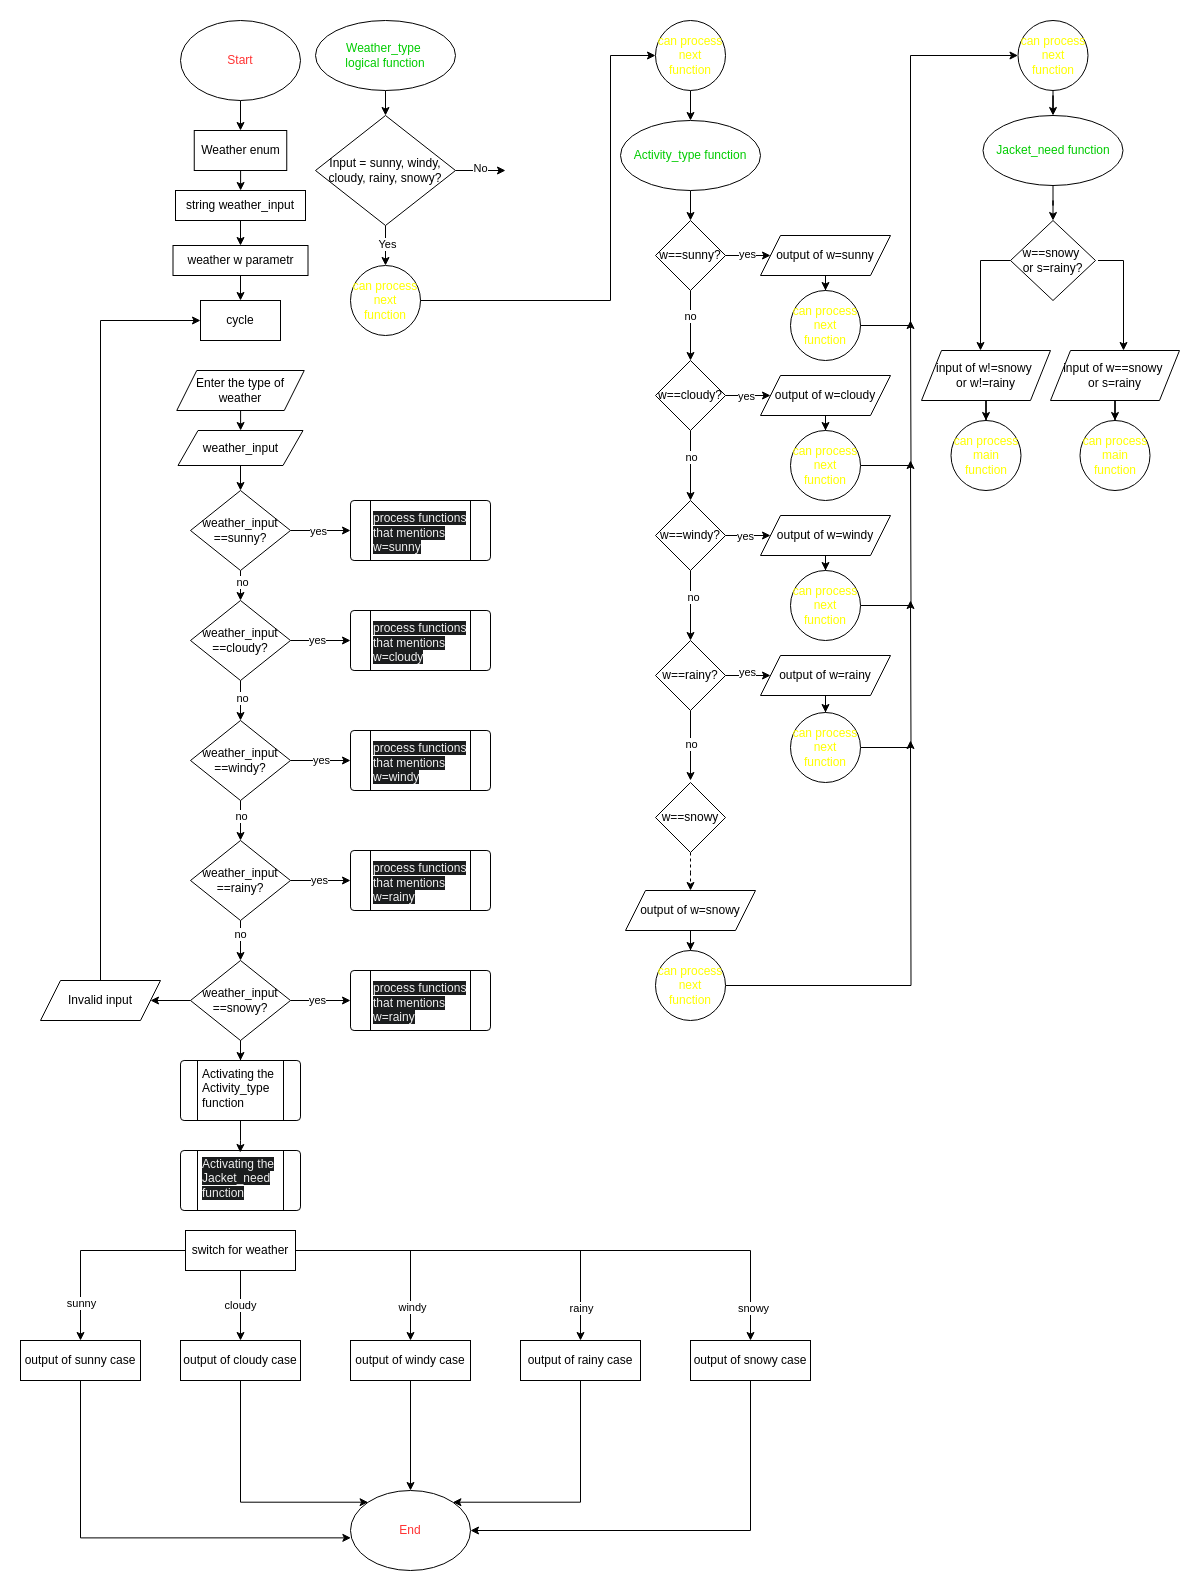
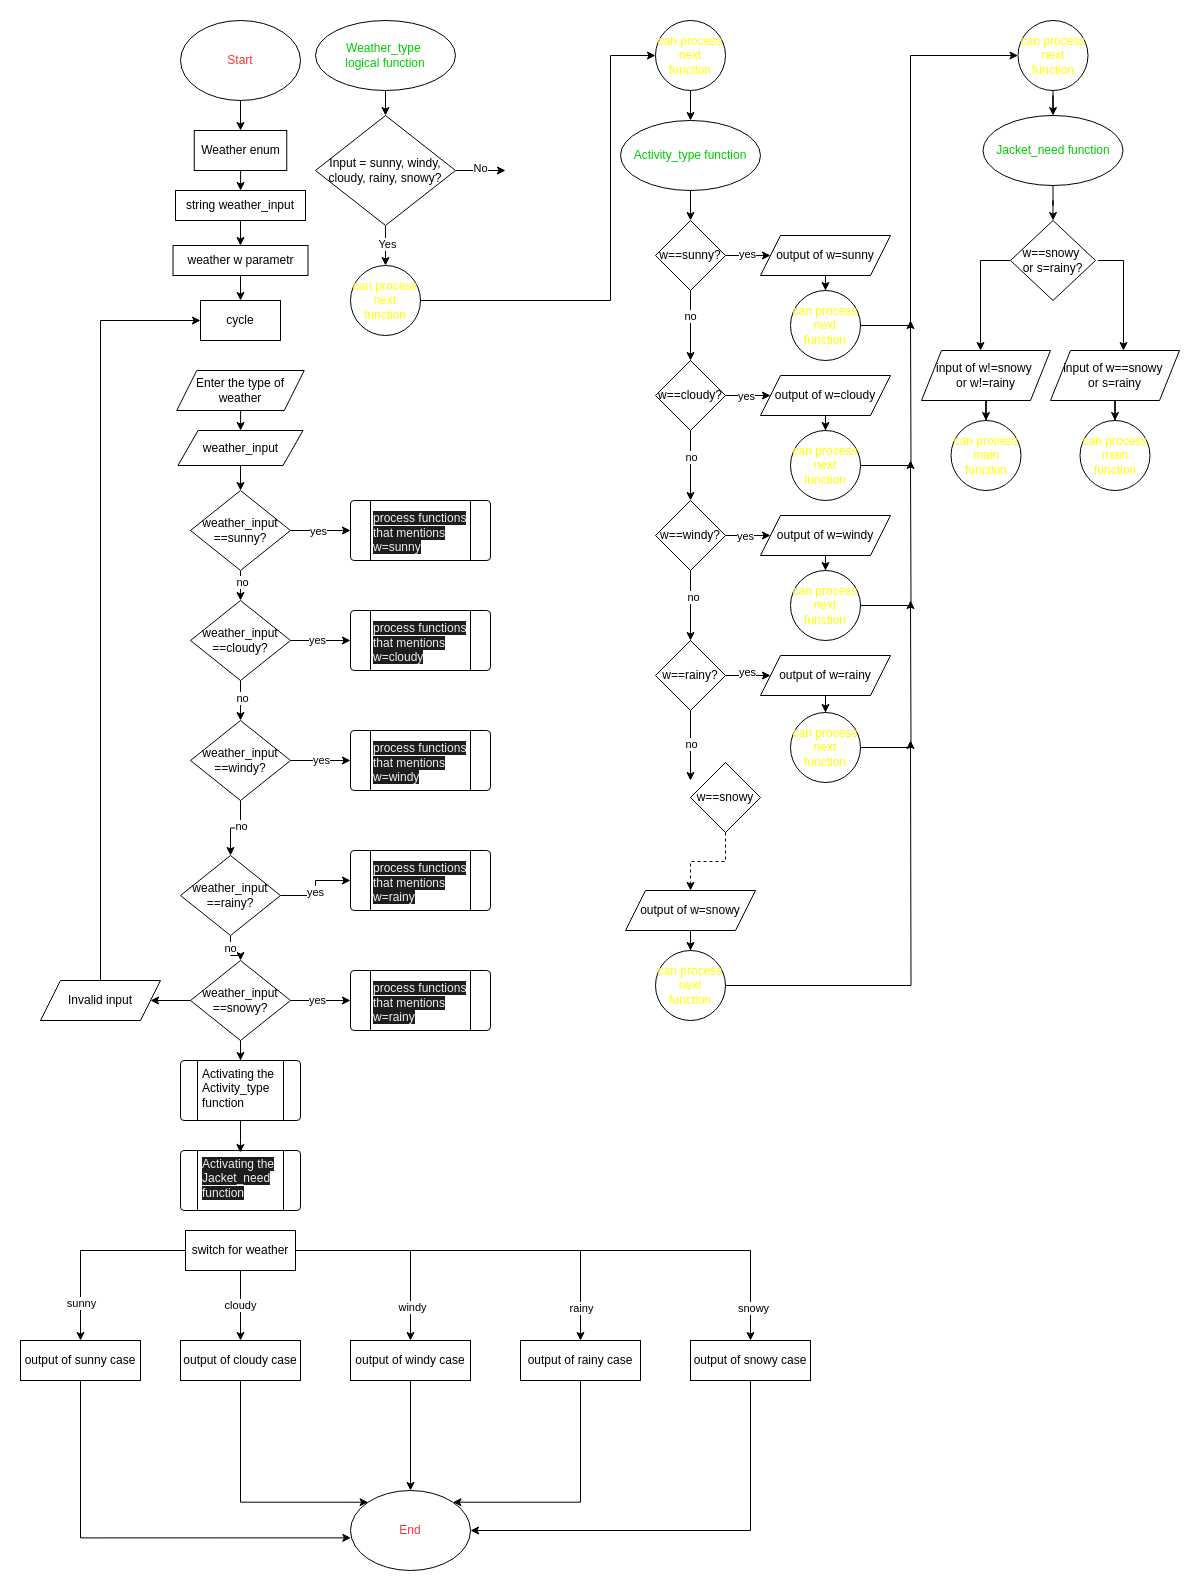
(691, 818) -> (726, 798)
(241, 881) -> (231, 896)
